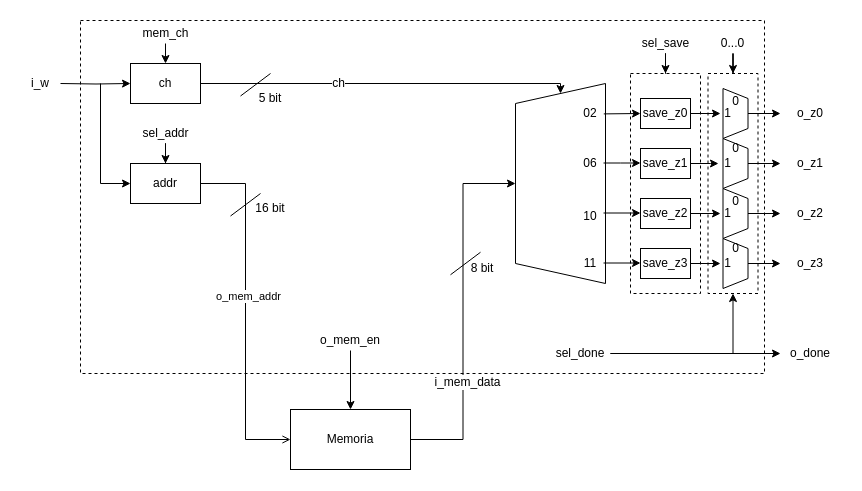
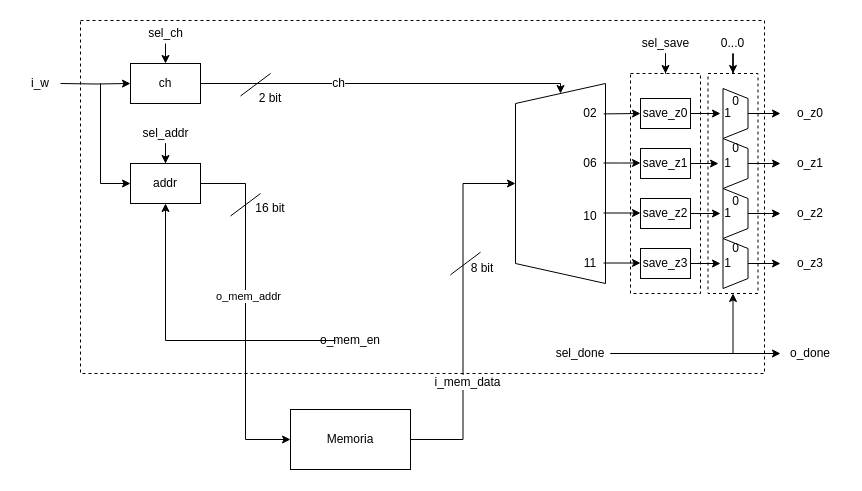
(166, 34) -> (166, 34)
(271, 99) -> (271, 99)
(351, 377) -> (186, 341)
(283, 440) -> (282, 440)
